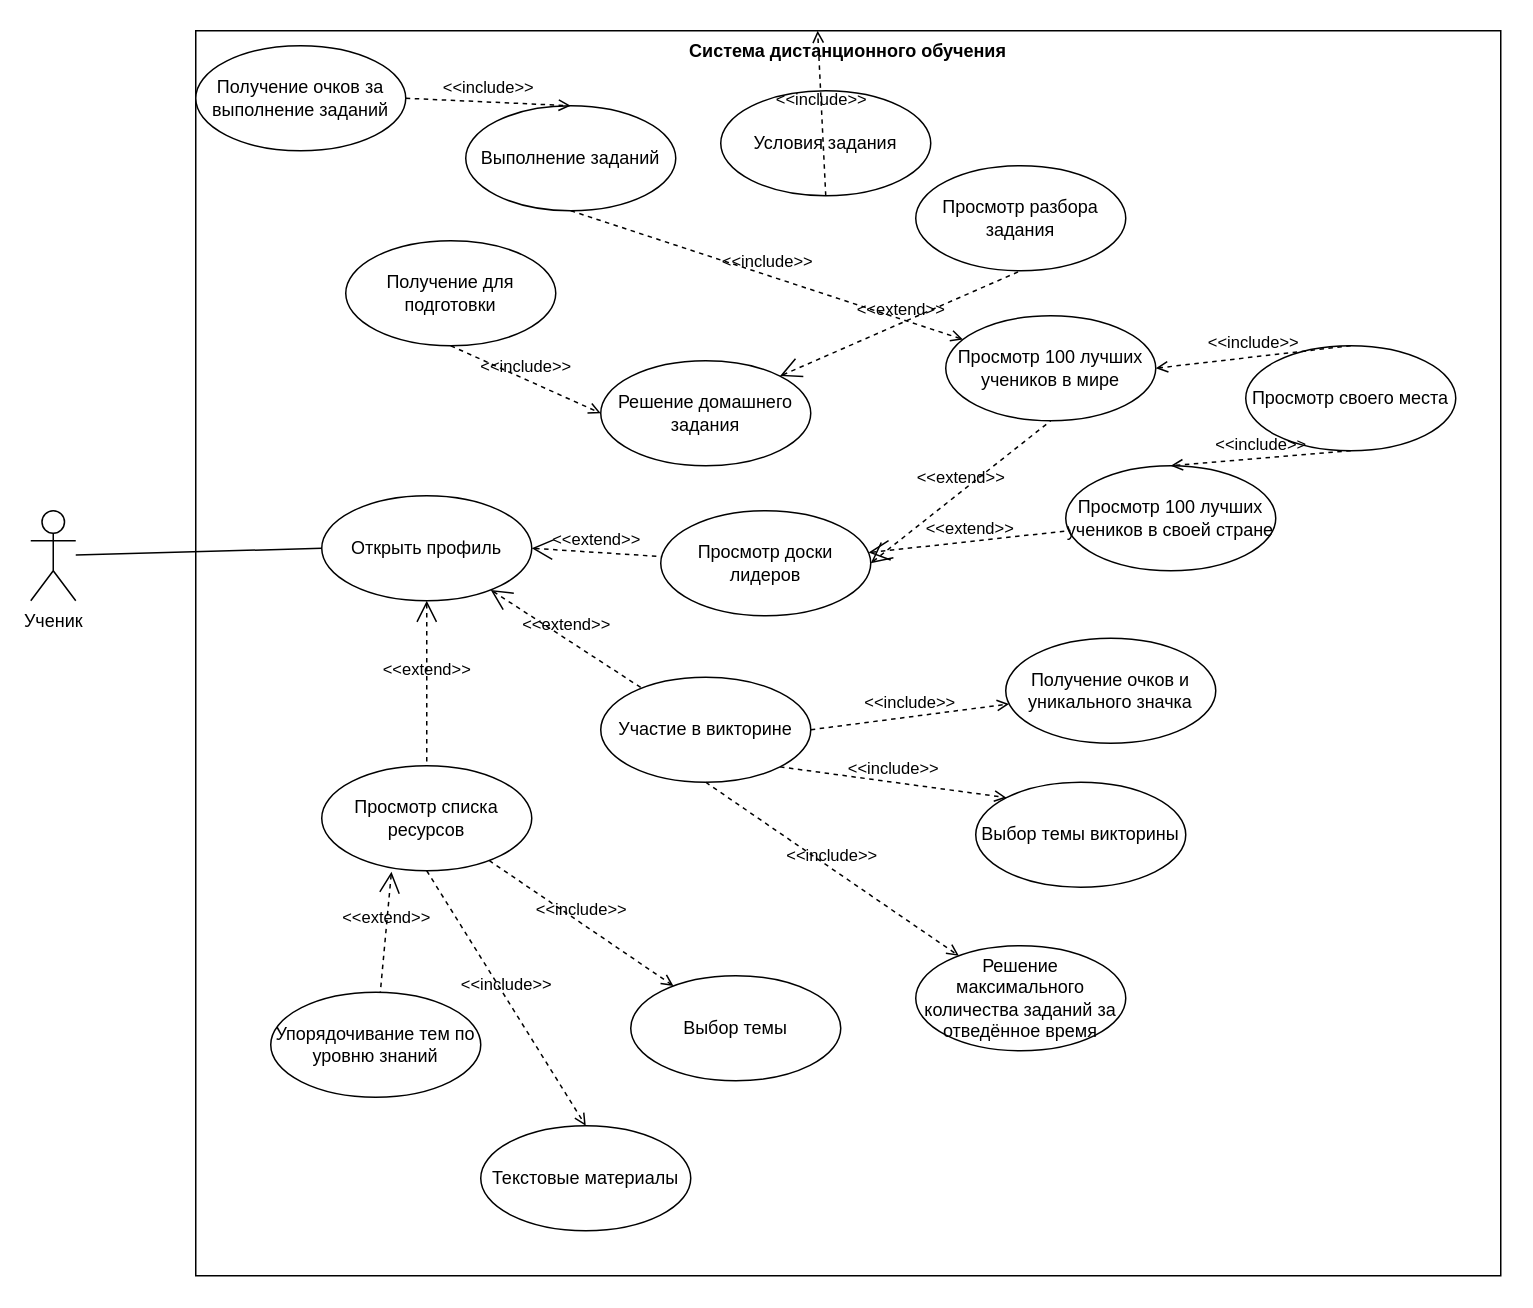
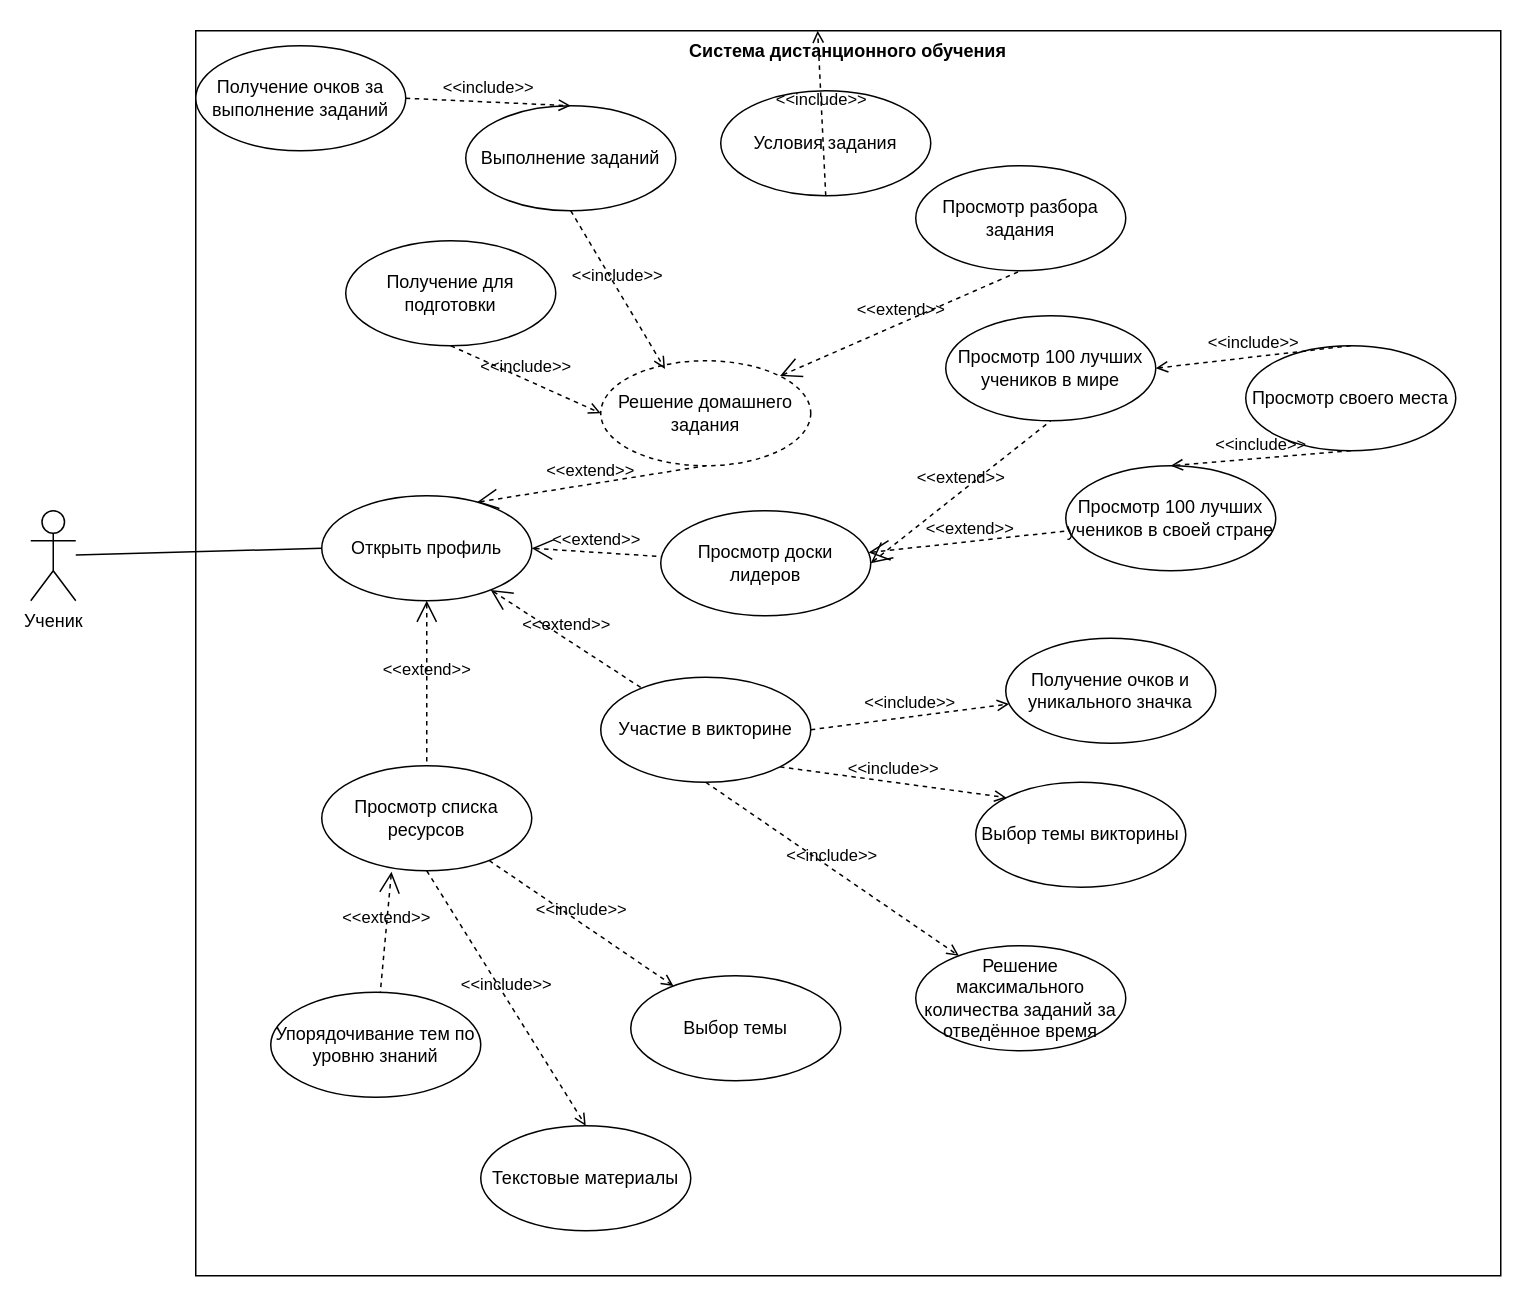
(765, 274) -> (617, 288)
(706, 413) -> (706, 413)
none -> (592, 484)
